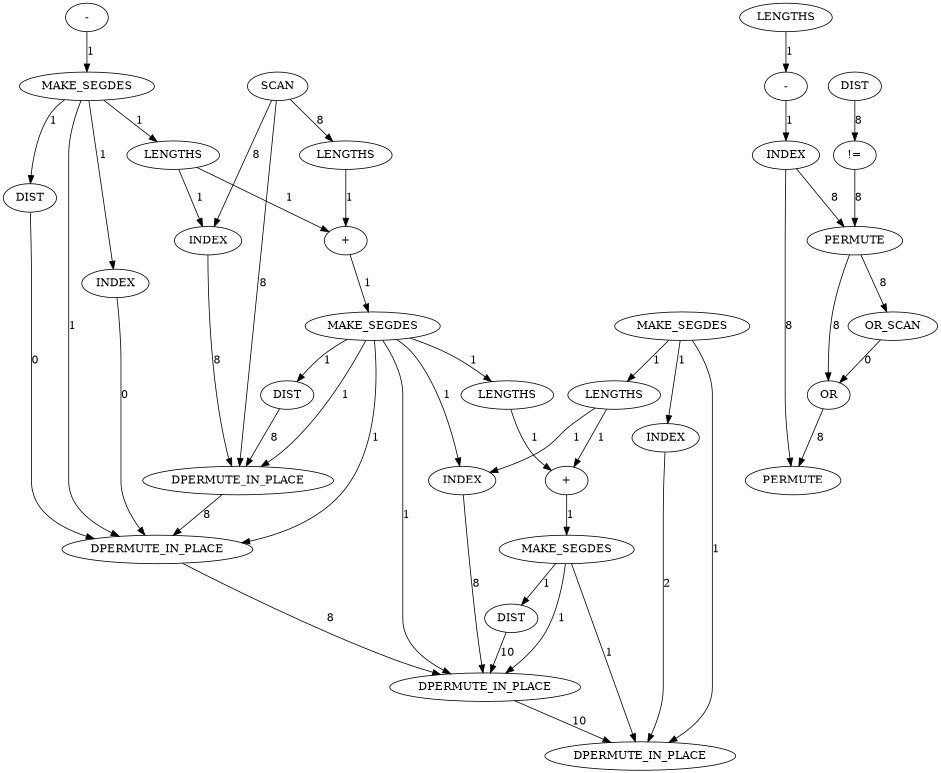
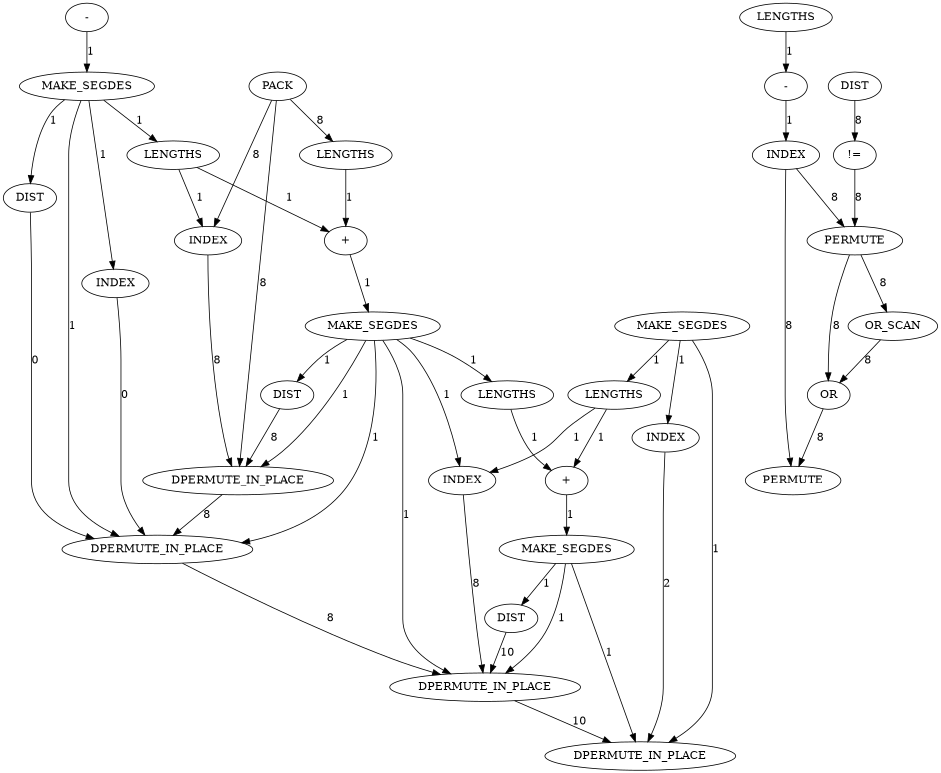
(278, 86) -> (278, 86)
(868, 361) -> (868, 361)
